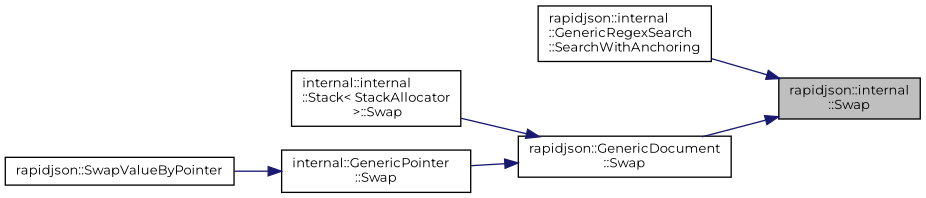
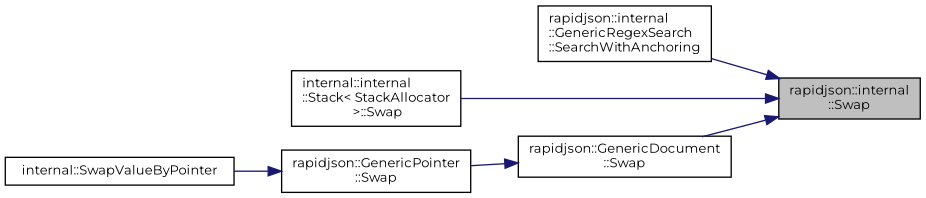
(494, 126) -> (613, 99)
(120, 171) -> (120, 171)
(376, 171) -> (376, 171)
